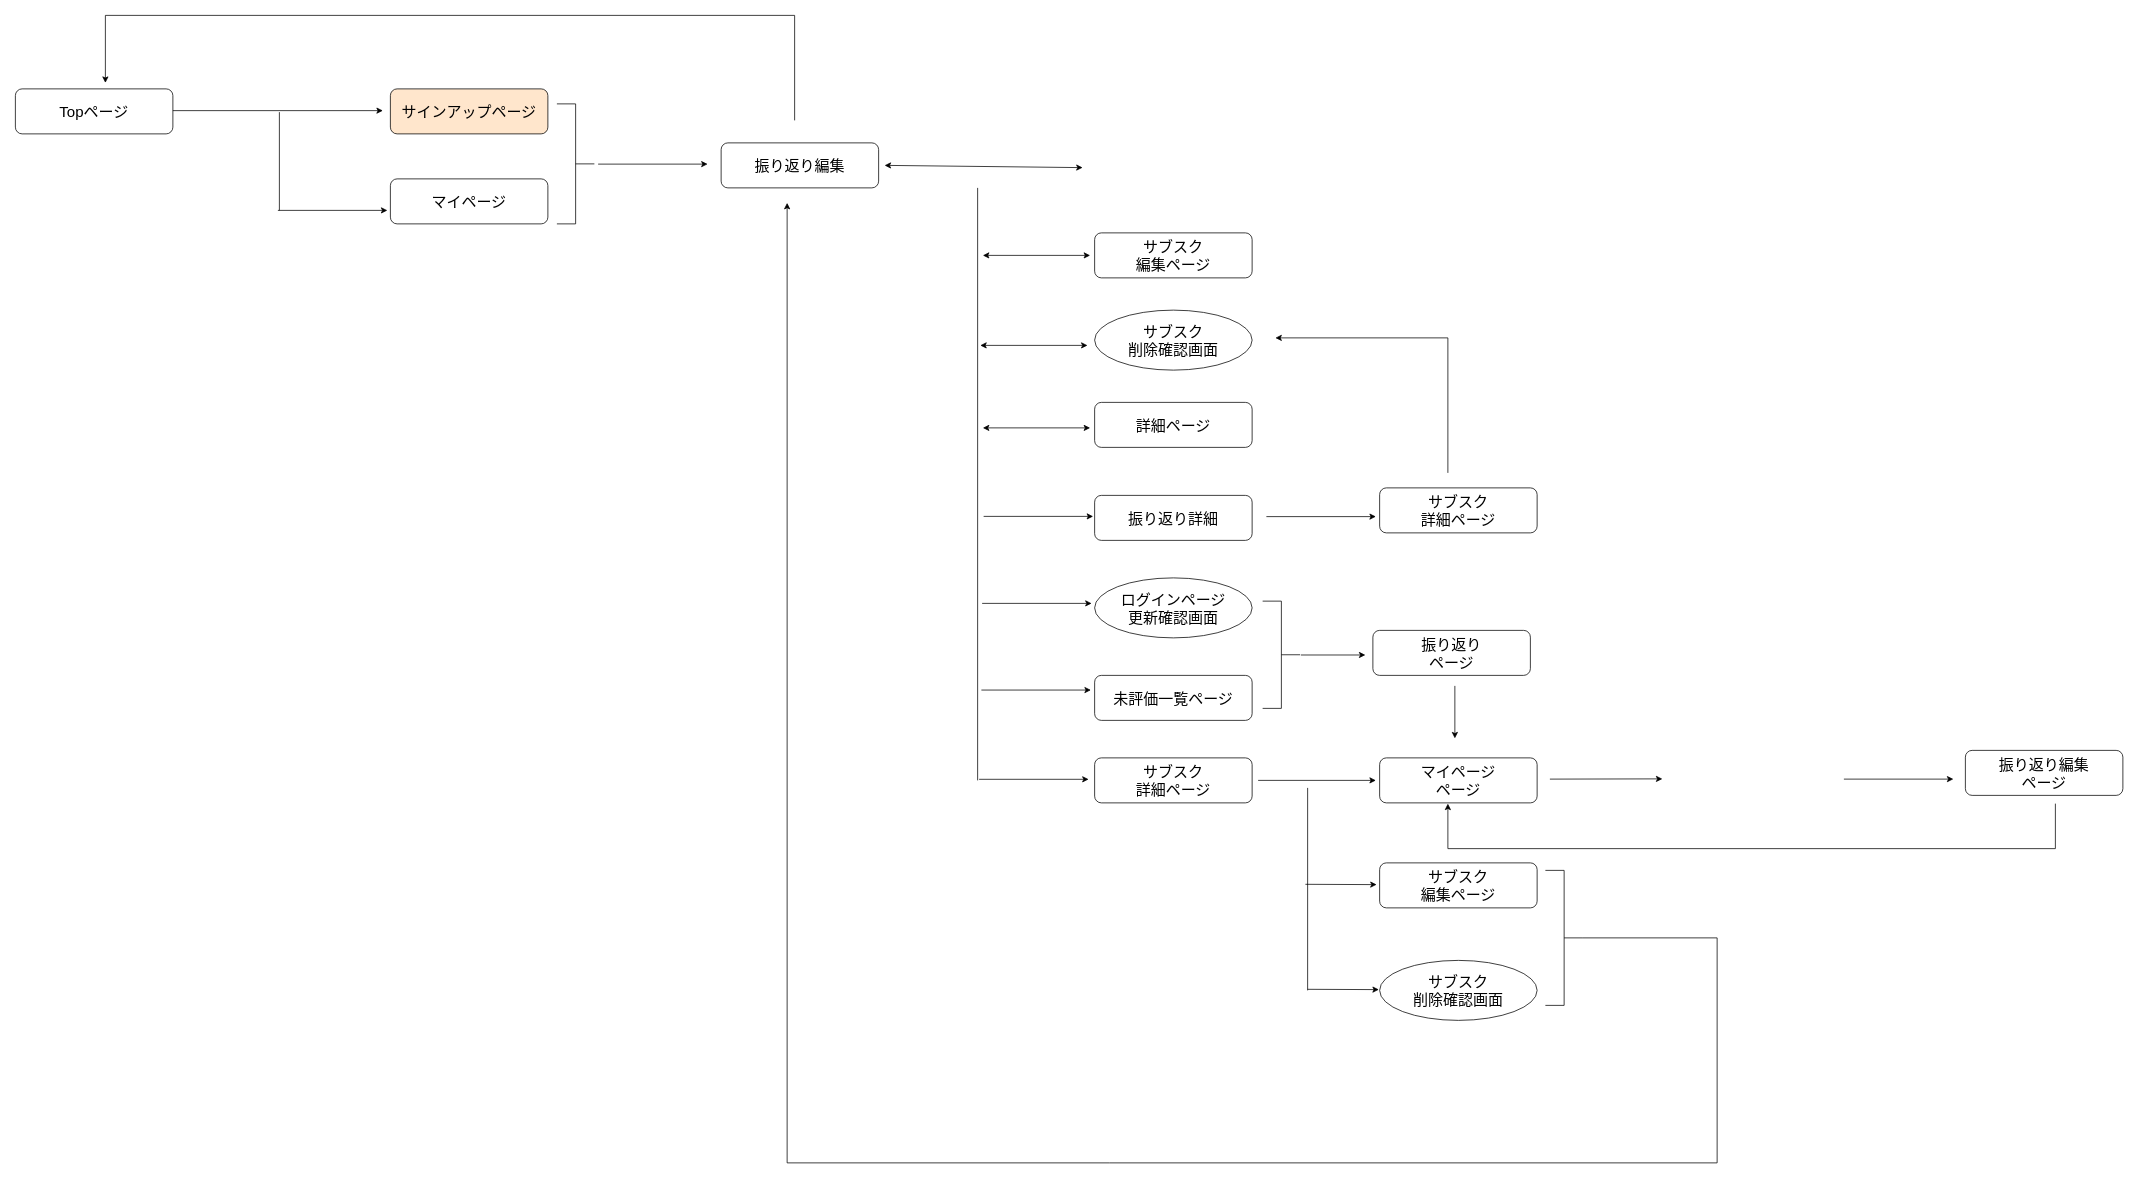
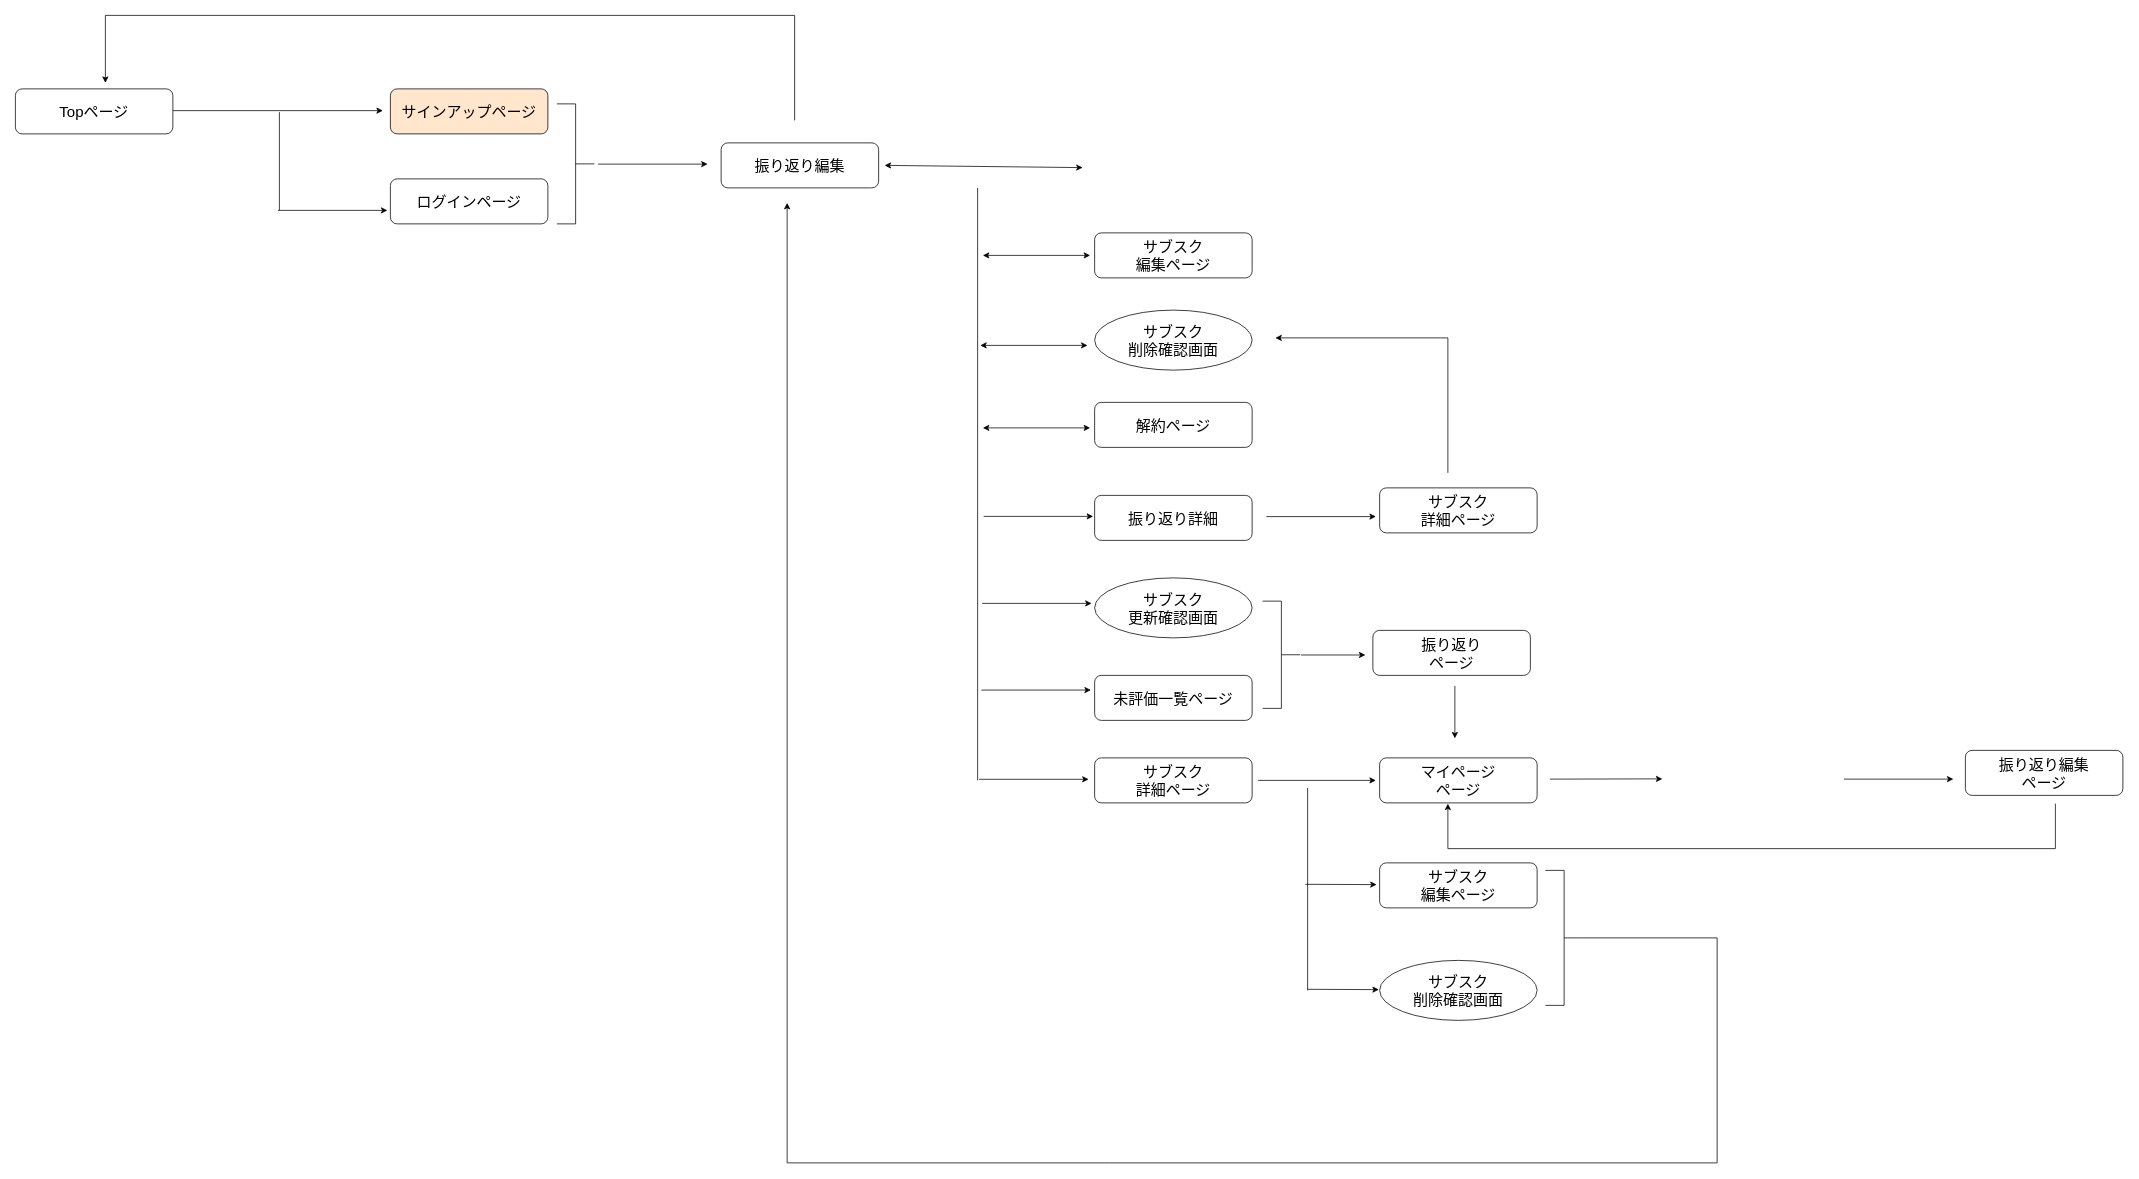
(469, 201) -> (469, 201)
(1173, 425) -> (1173, 425)
(1173, 608) -> (1173, 608)
